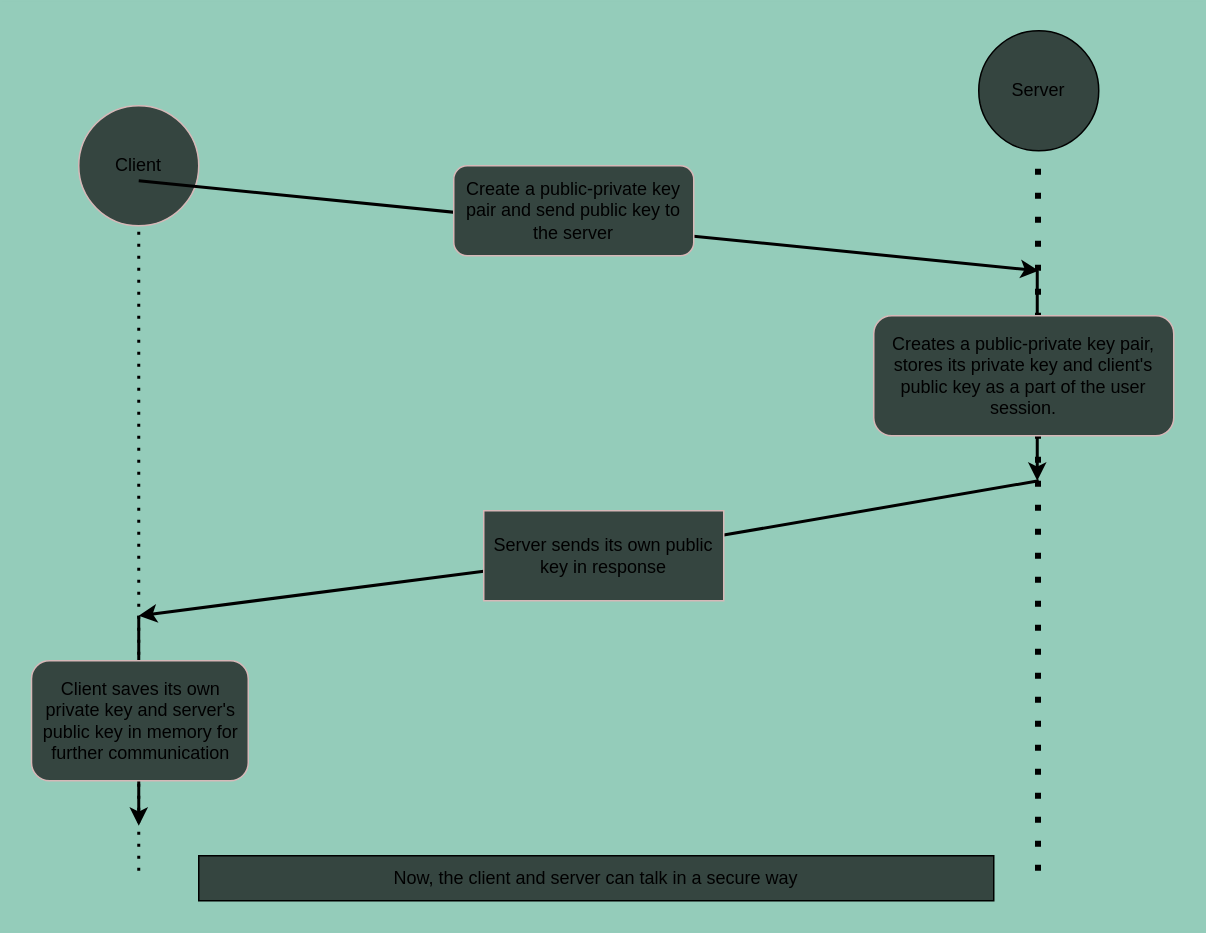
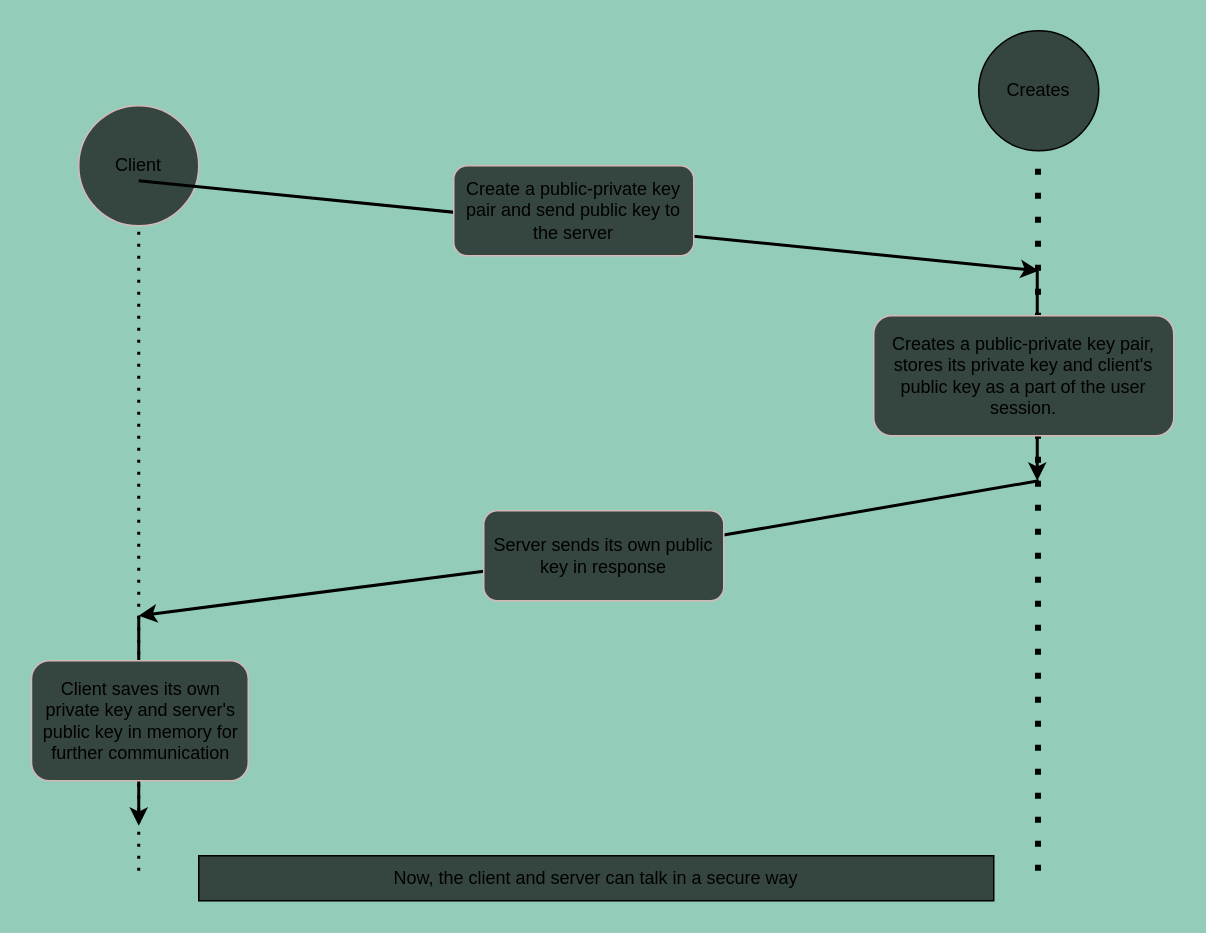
(1039, 91) -> (1039, 91)
(604, 556) -> (604, 556)
